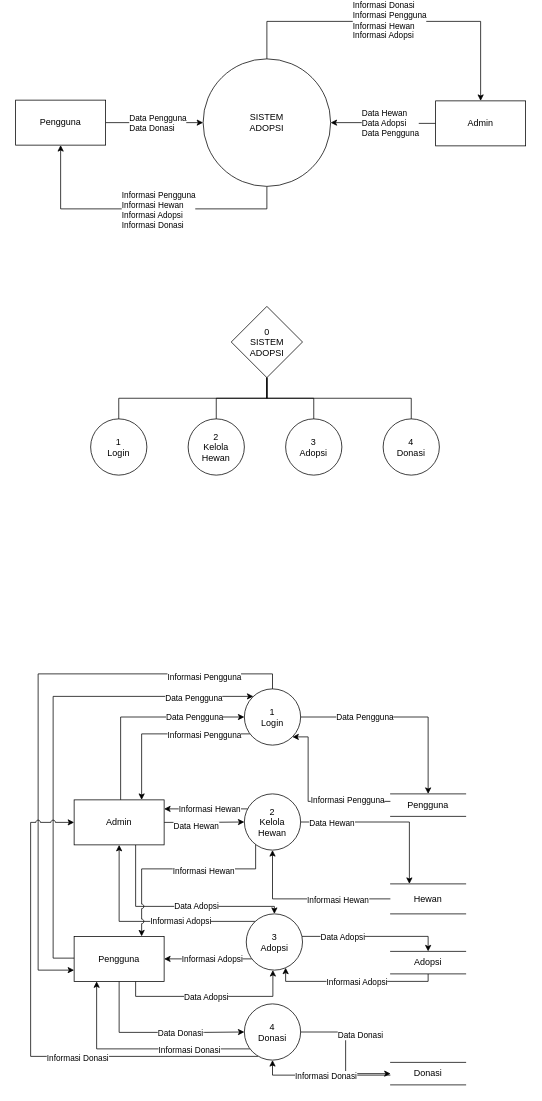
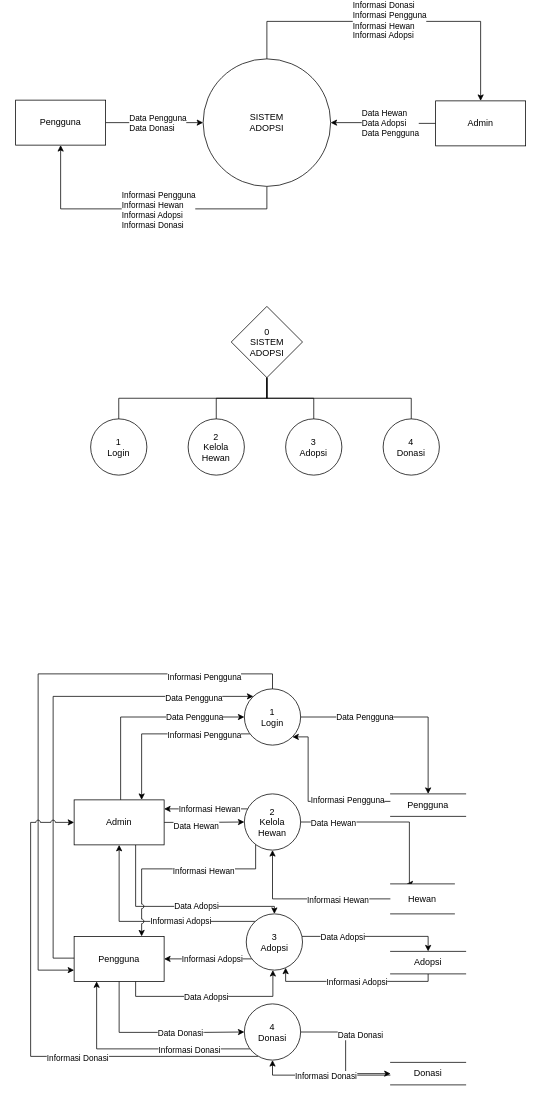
(428, 899) -> (422, 899)
